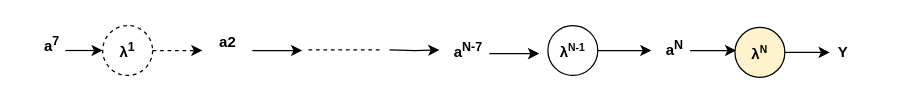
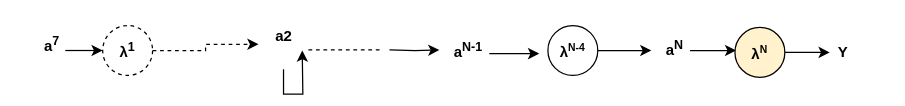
(471, 50) -> (471, 50)
(227, 51) -> (283, 44)
(573, 51) -> (573, 51)
